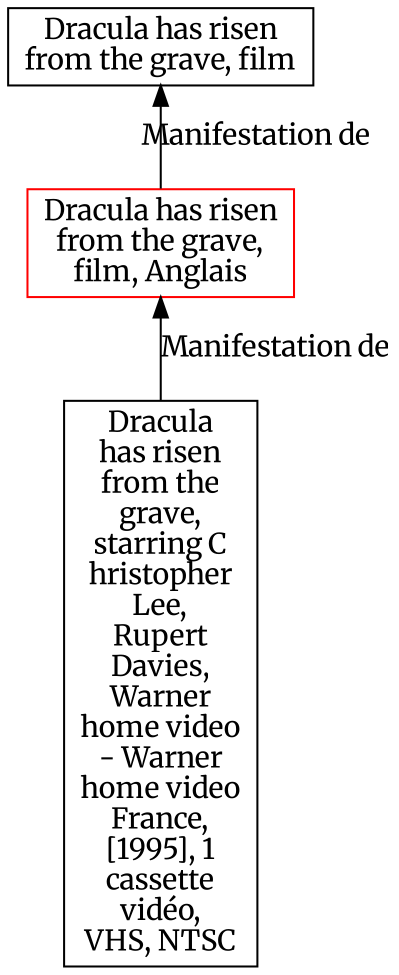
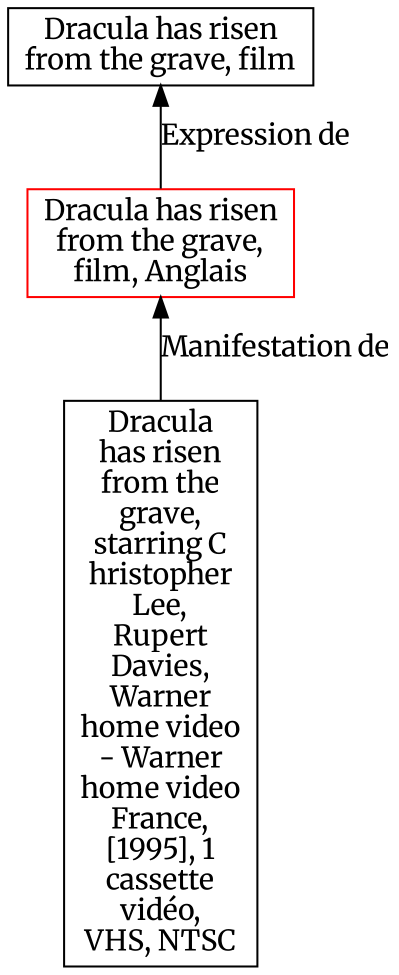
(256, 137) -> (256, 137)
